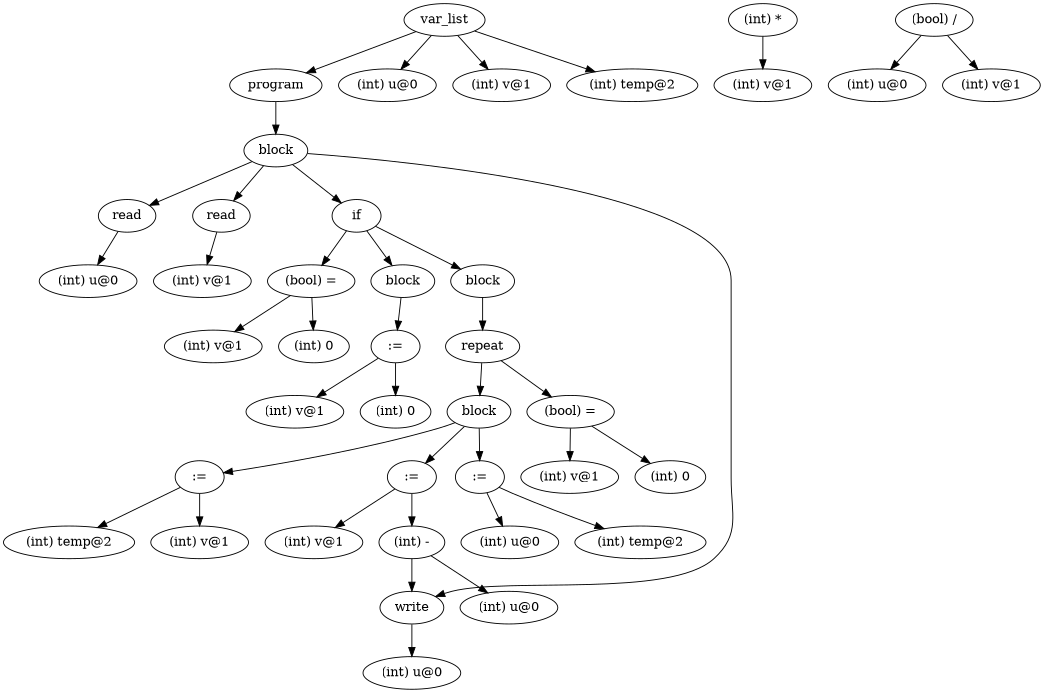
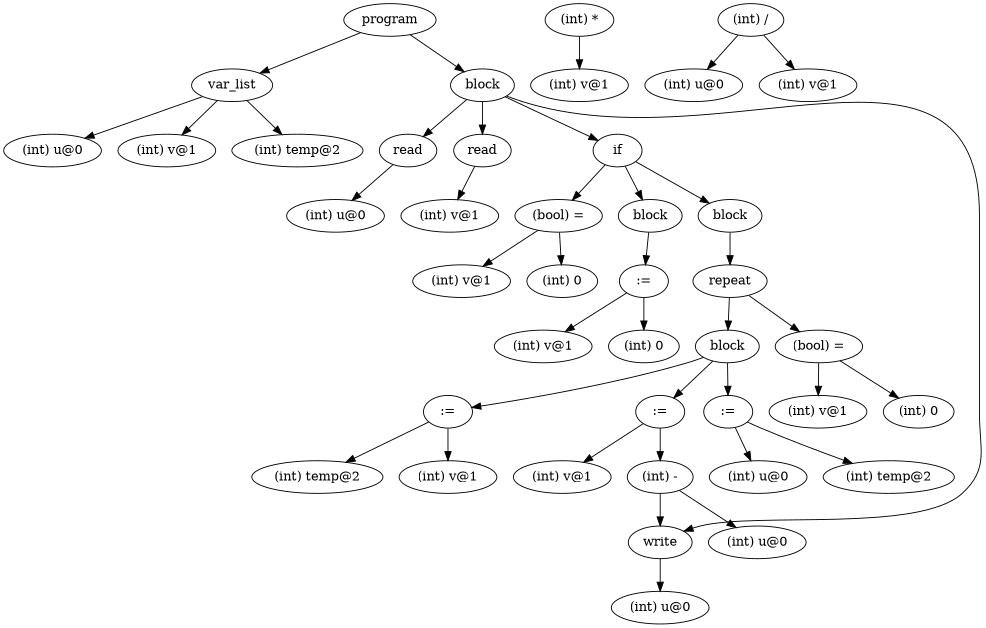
(934, 20) -> (751, 20)
(366, 51) -> (315, 51)
